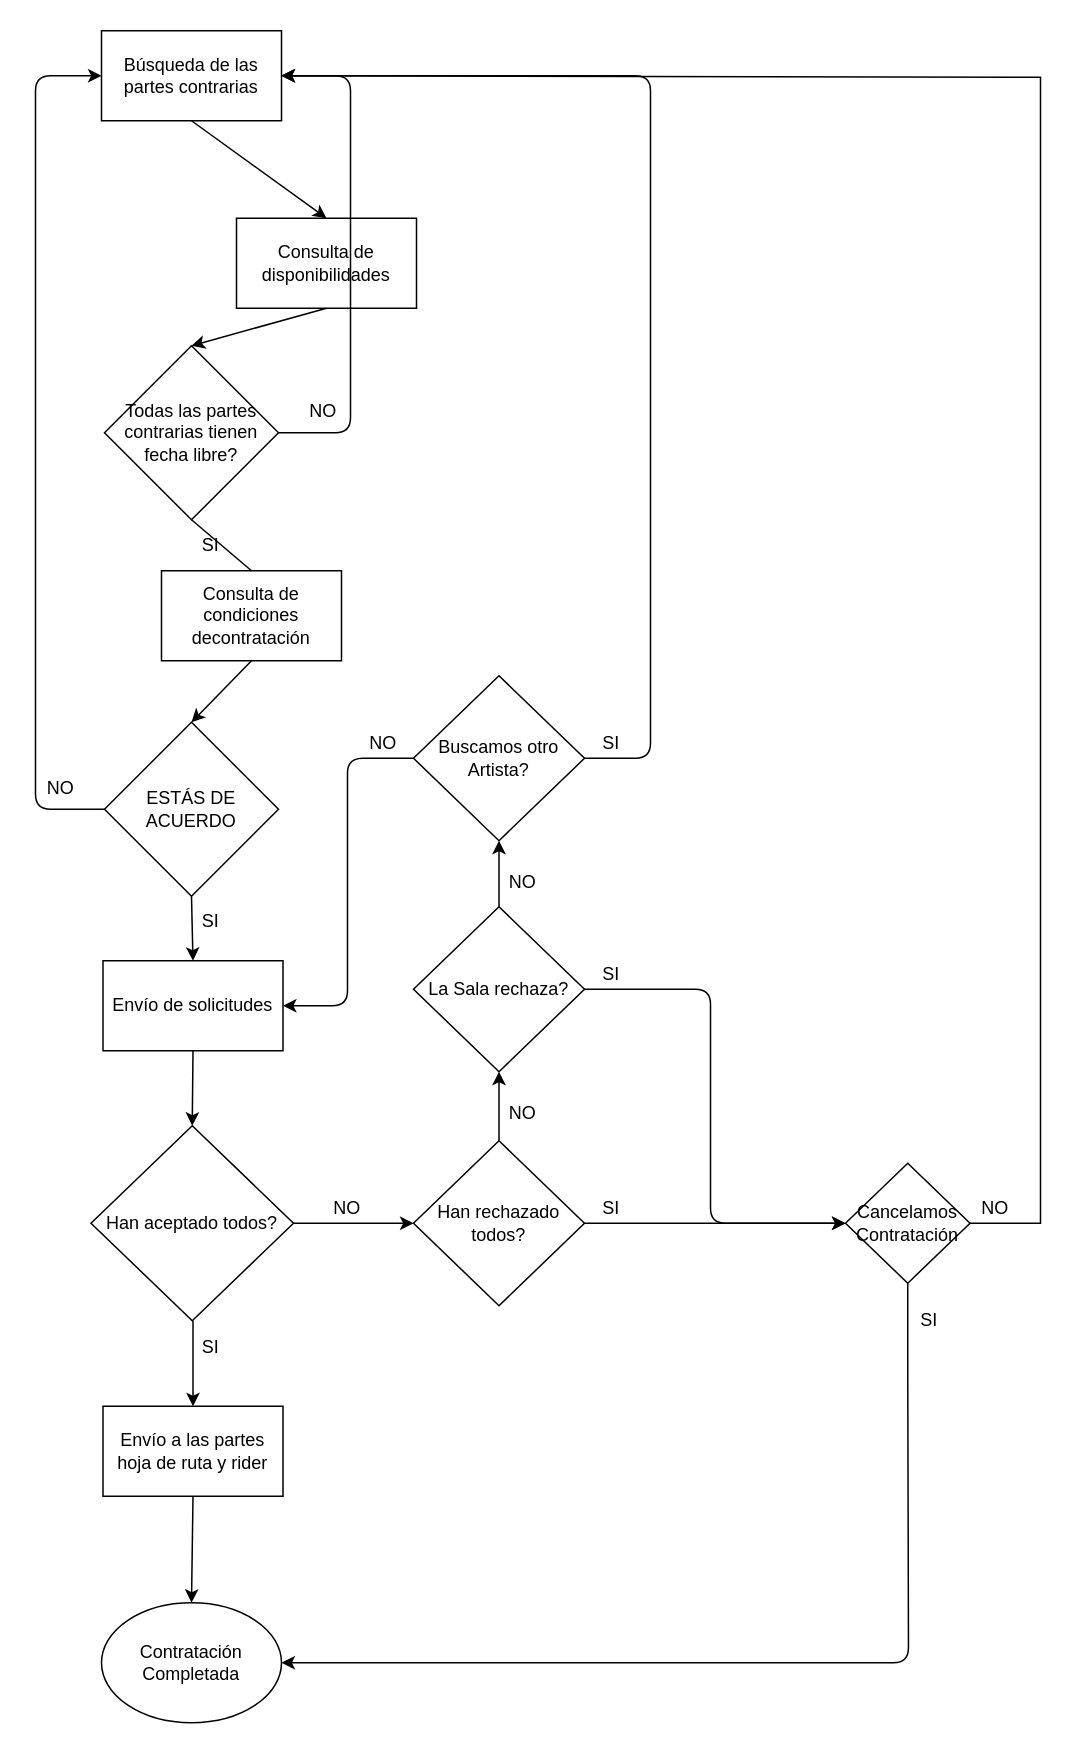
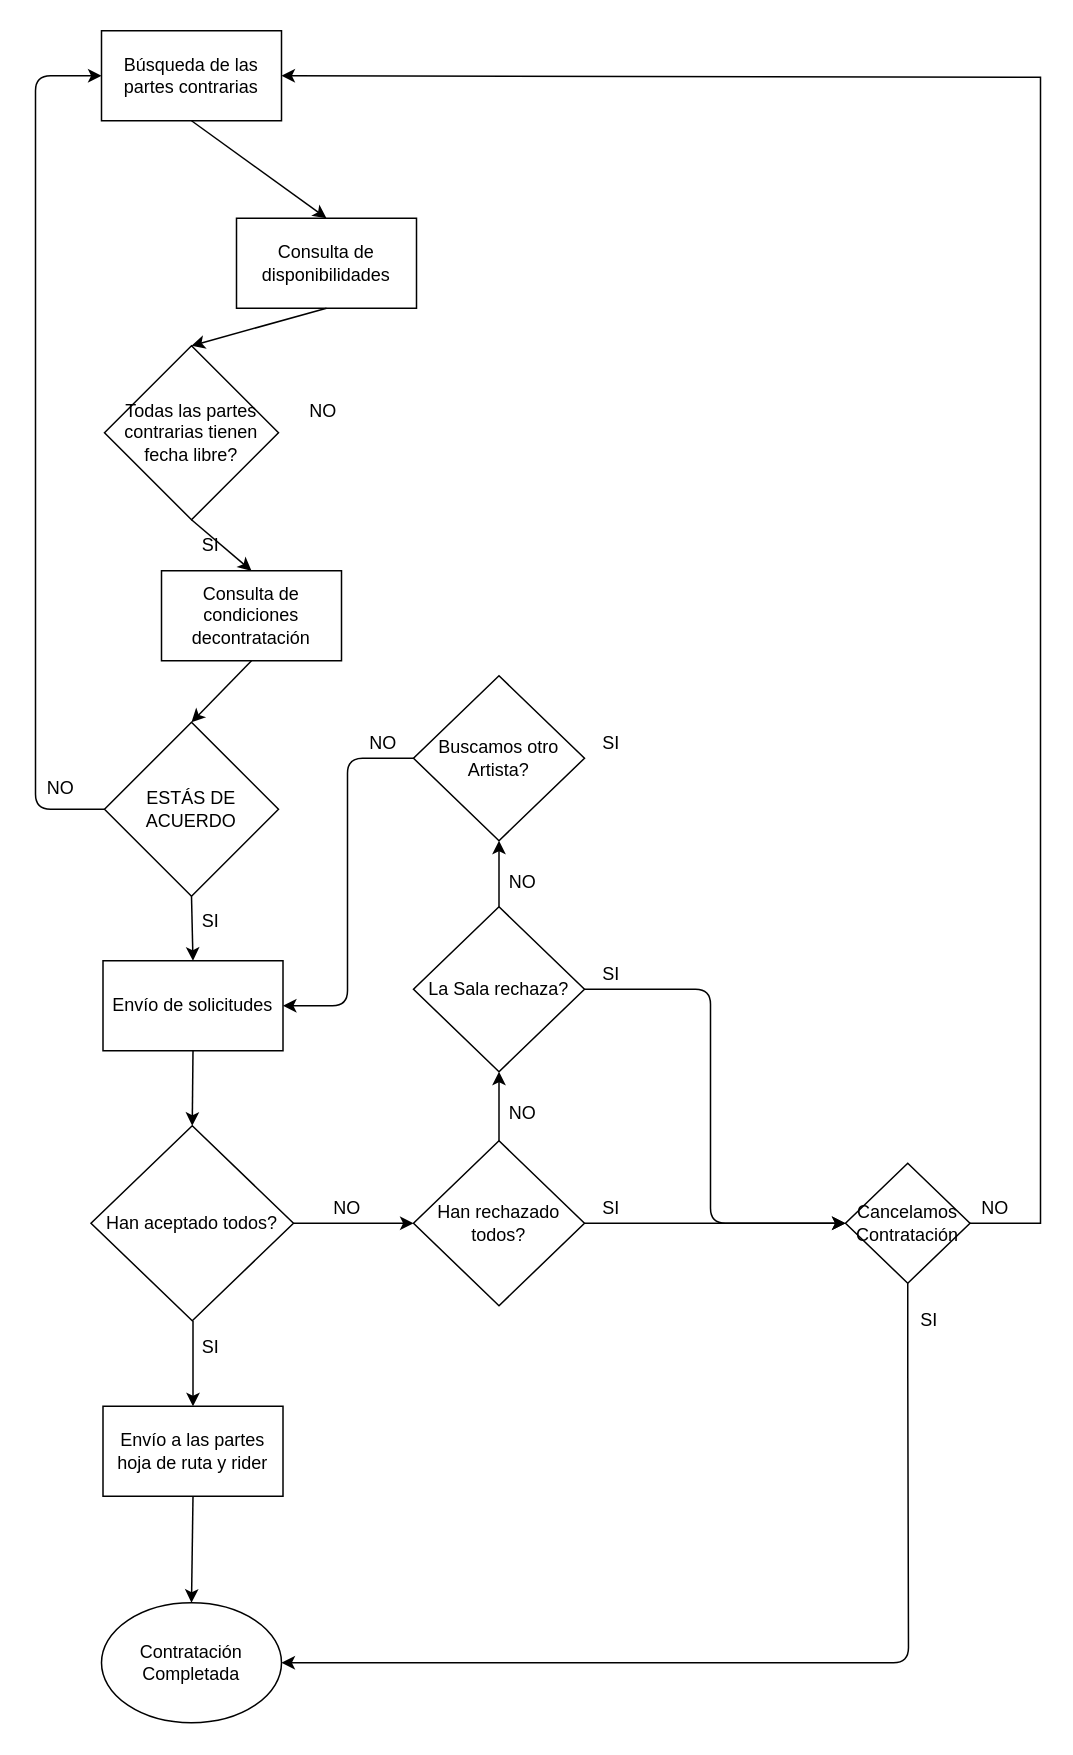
(350, 285) -> none
(650, 445) -> none
(246, 566) -> (242, 563)
